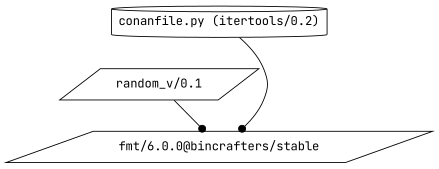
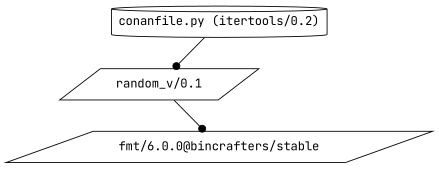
(267, 81) -> (192, 51)
